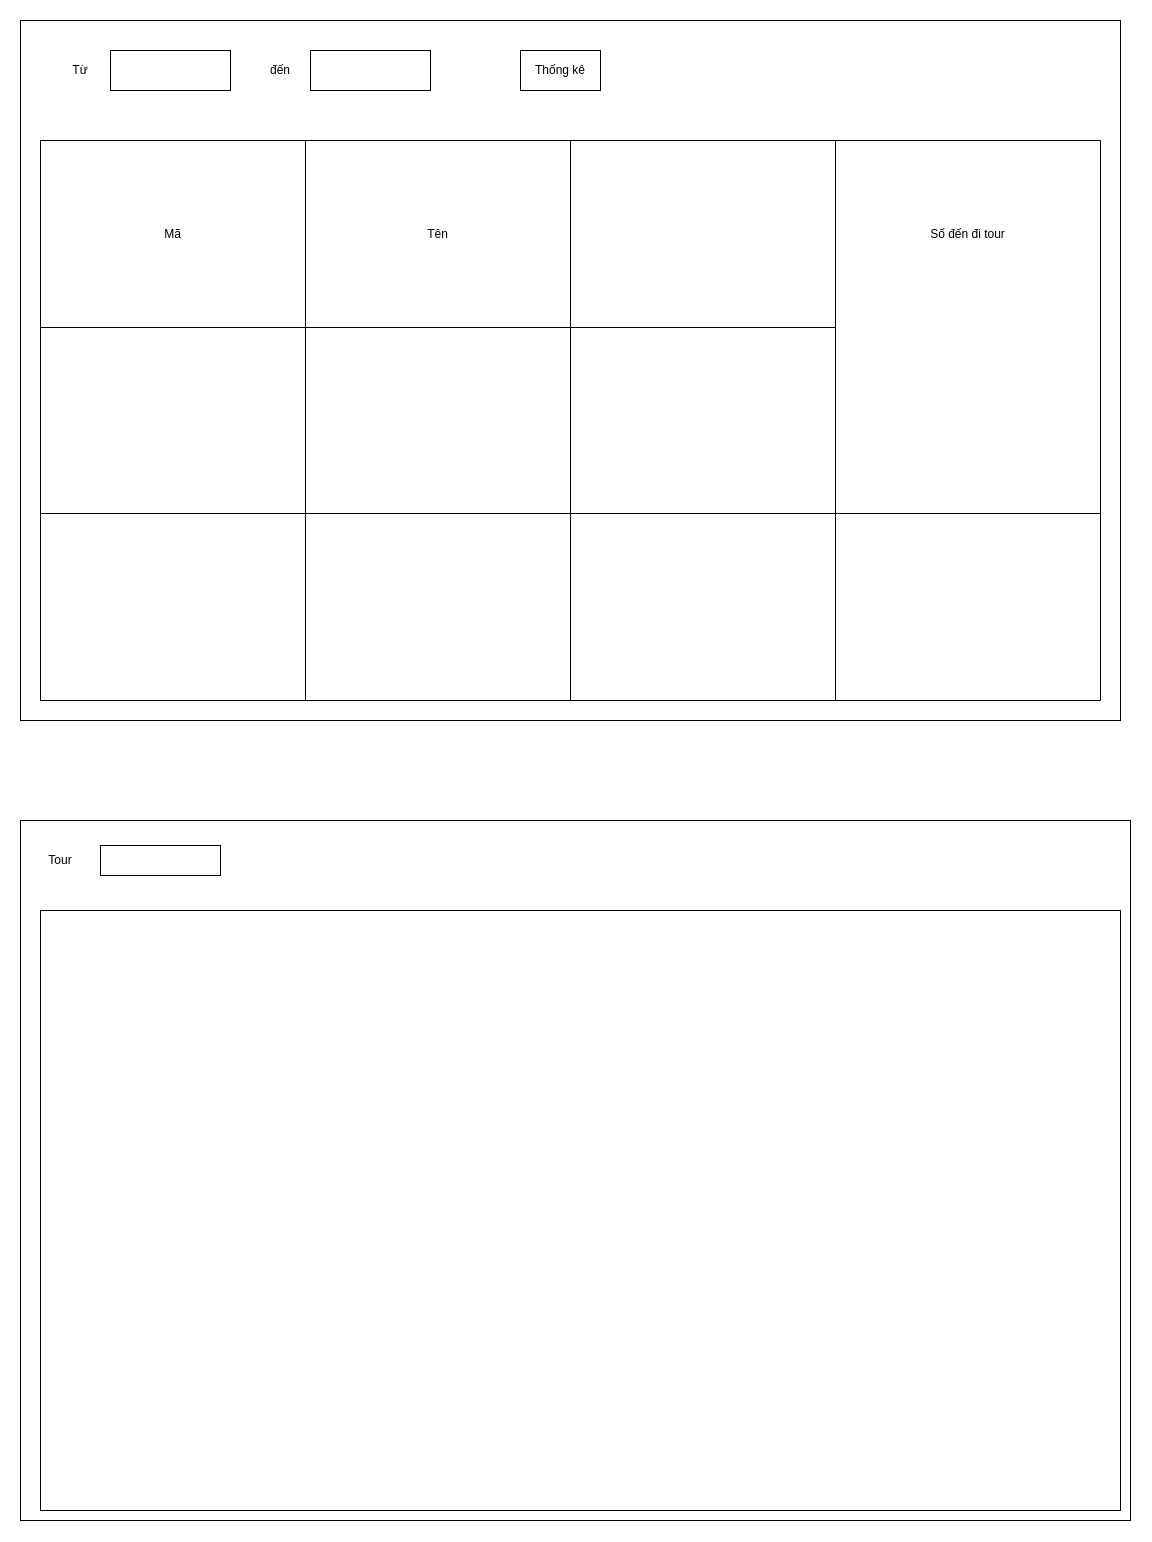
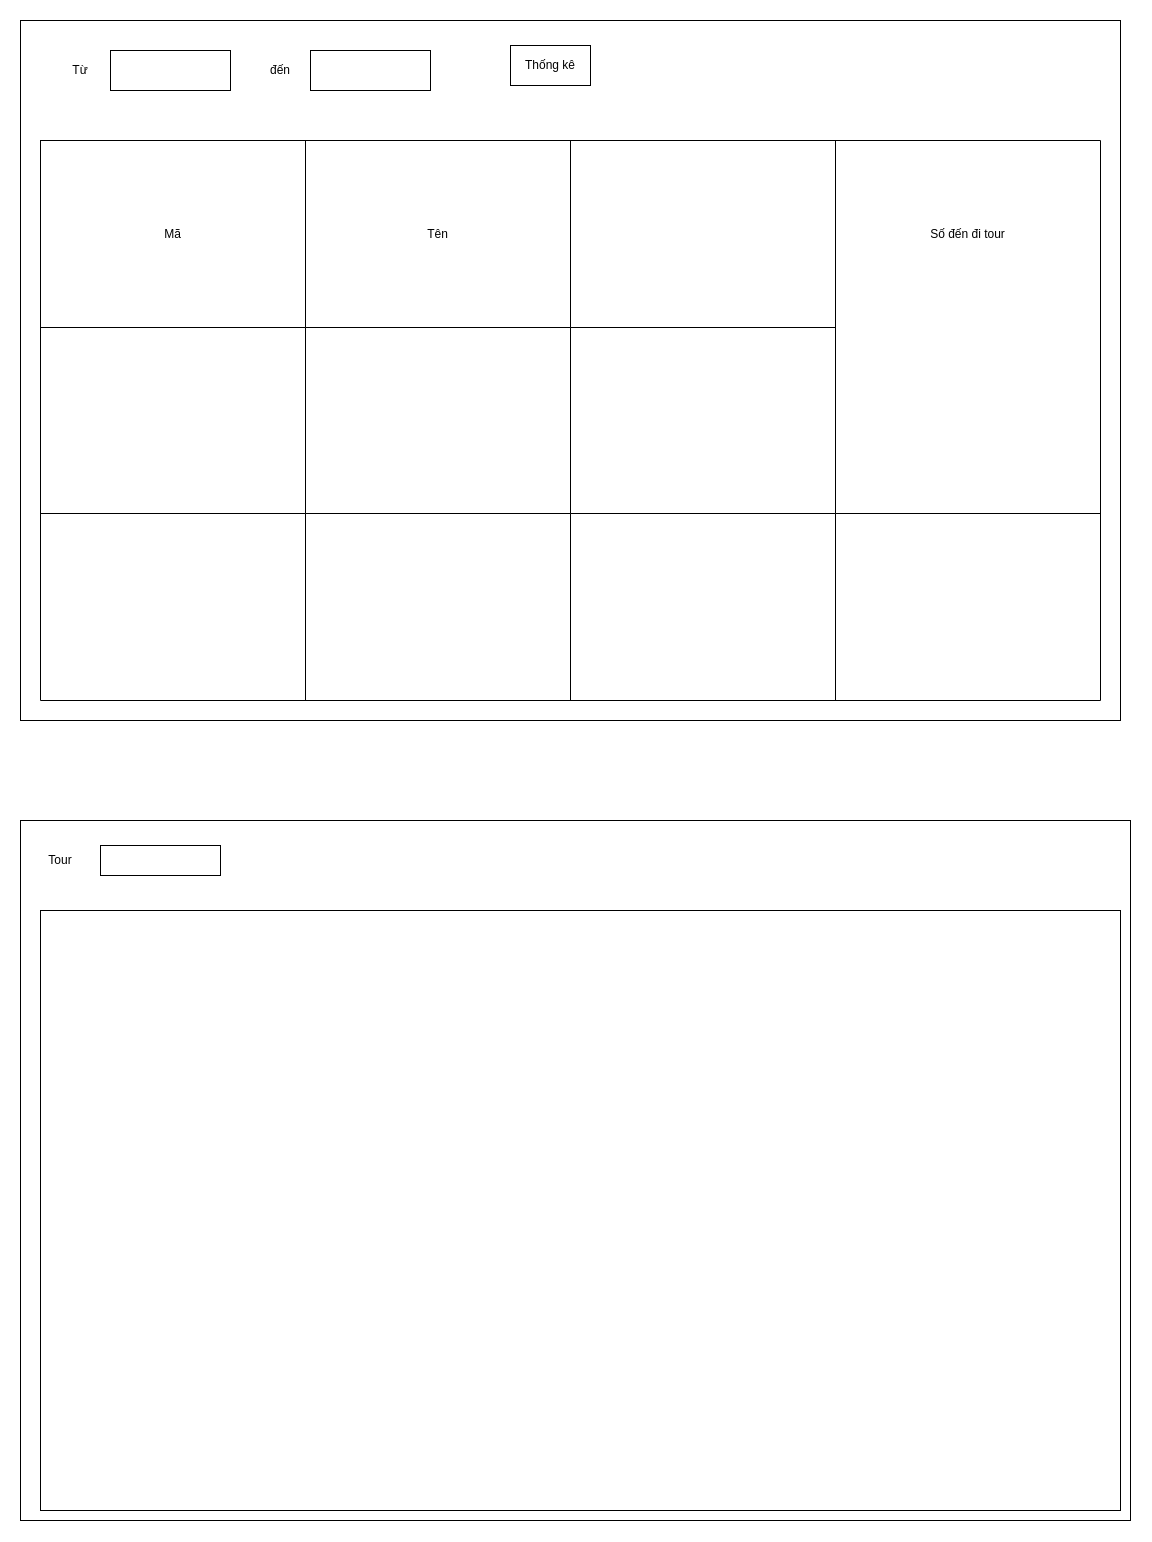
(561, 71) -> (551, 66)
